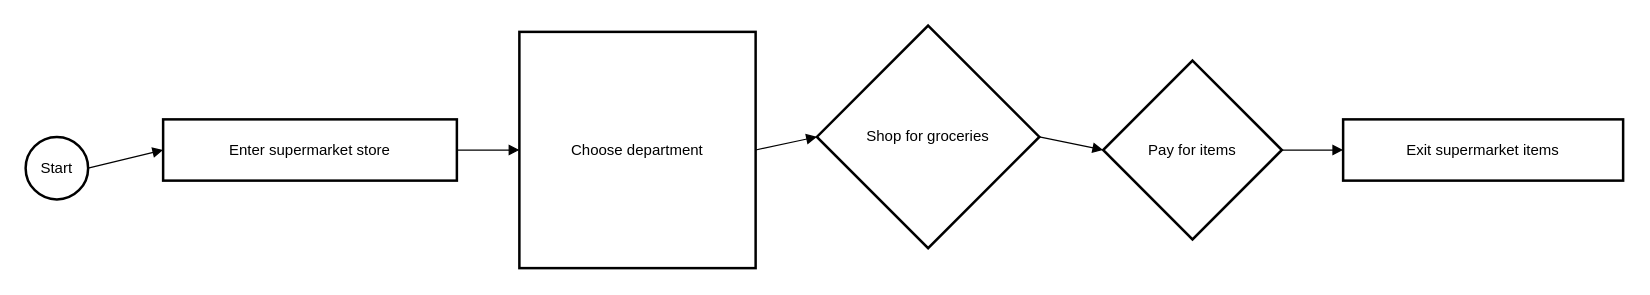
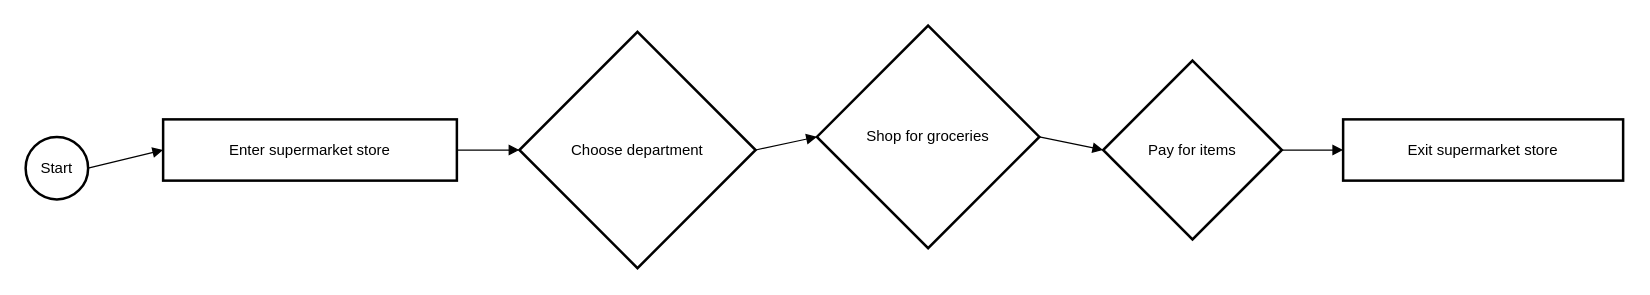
(638, 150) -> (638, 150)
(1483, 151) -> (1483, 151)
